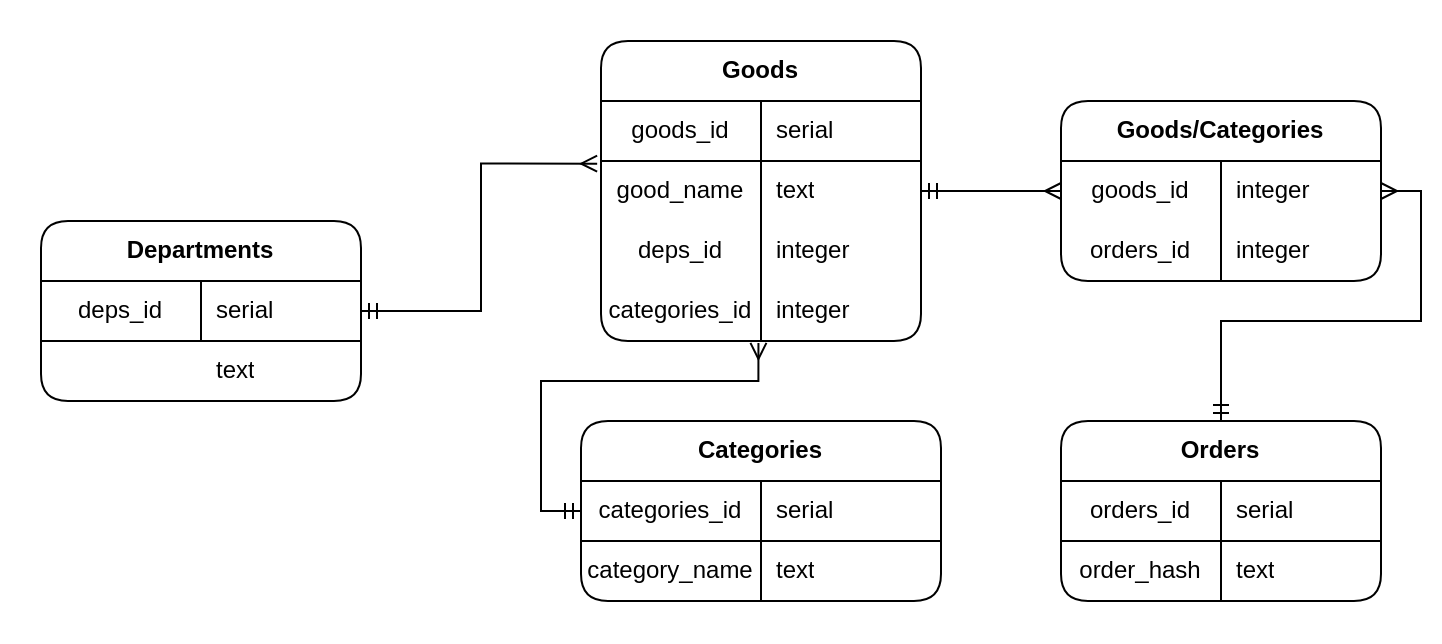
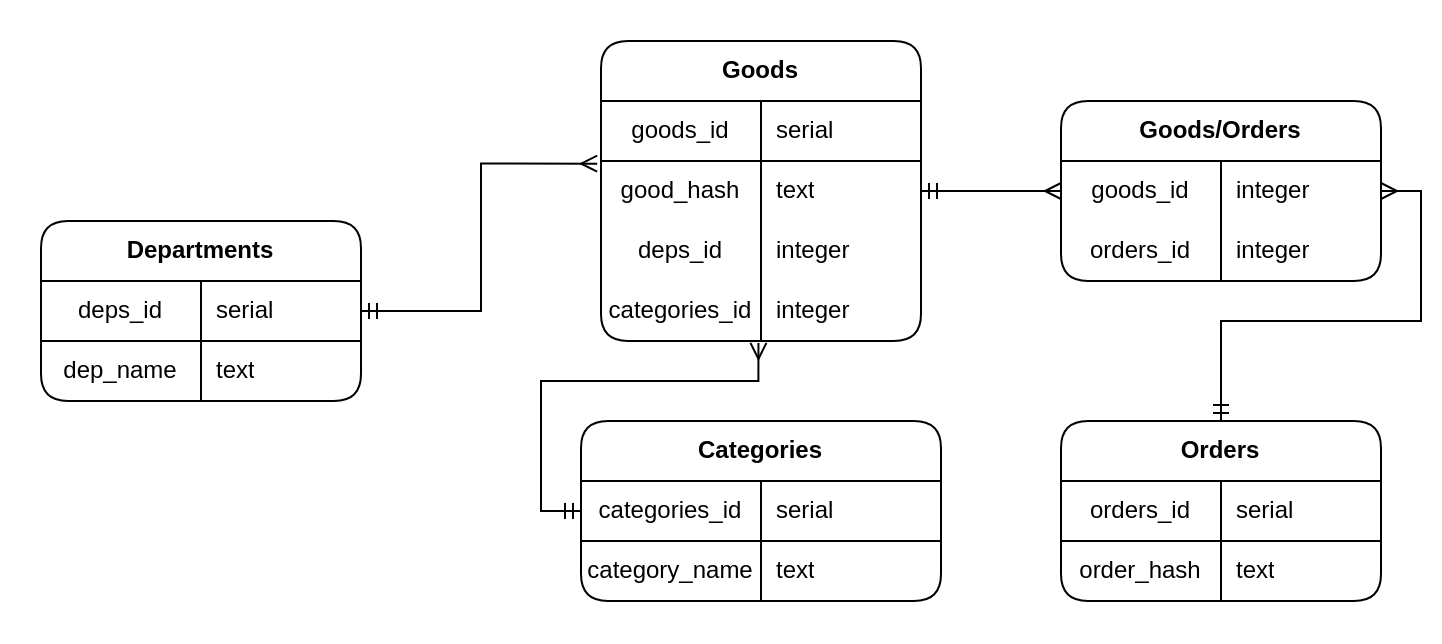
(1221, 131) -> (1221, 131)
(681, 191) -> (681, 191)
none -> (121, 371)
